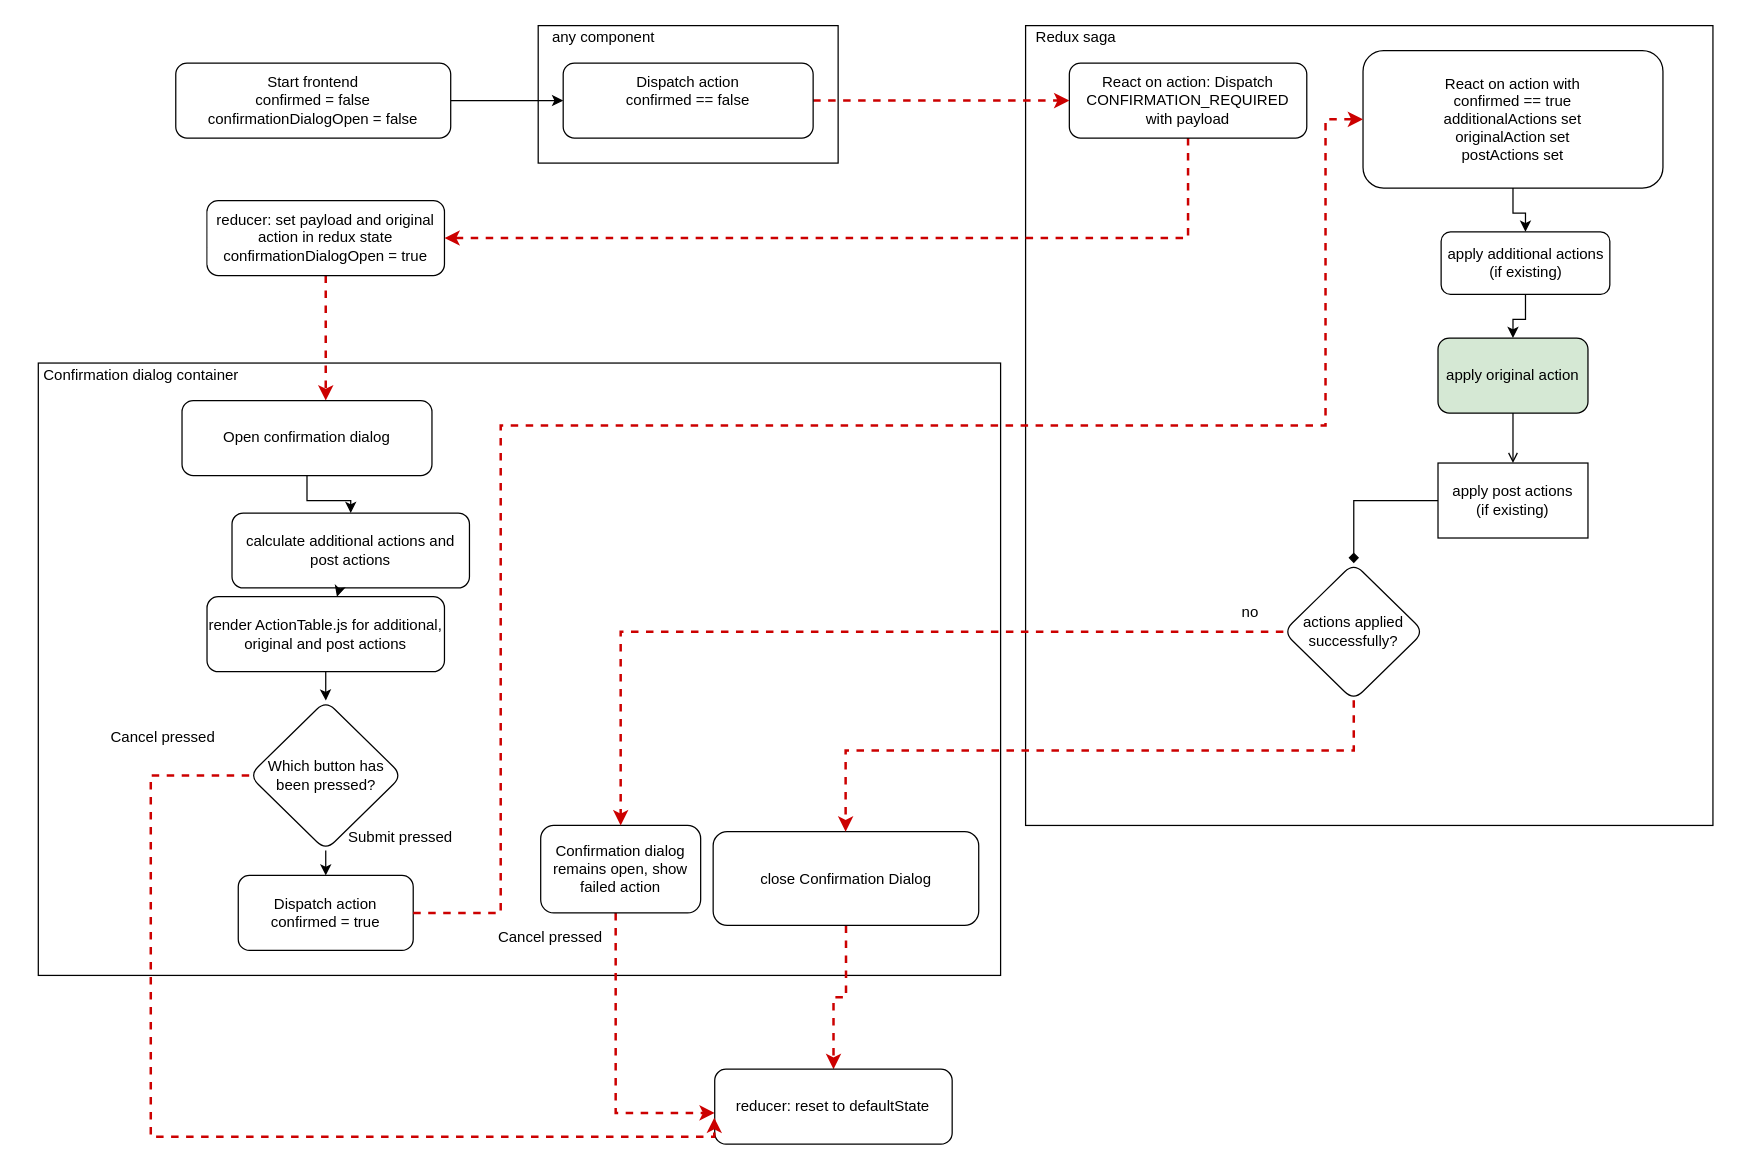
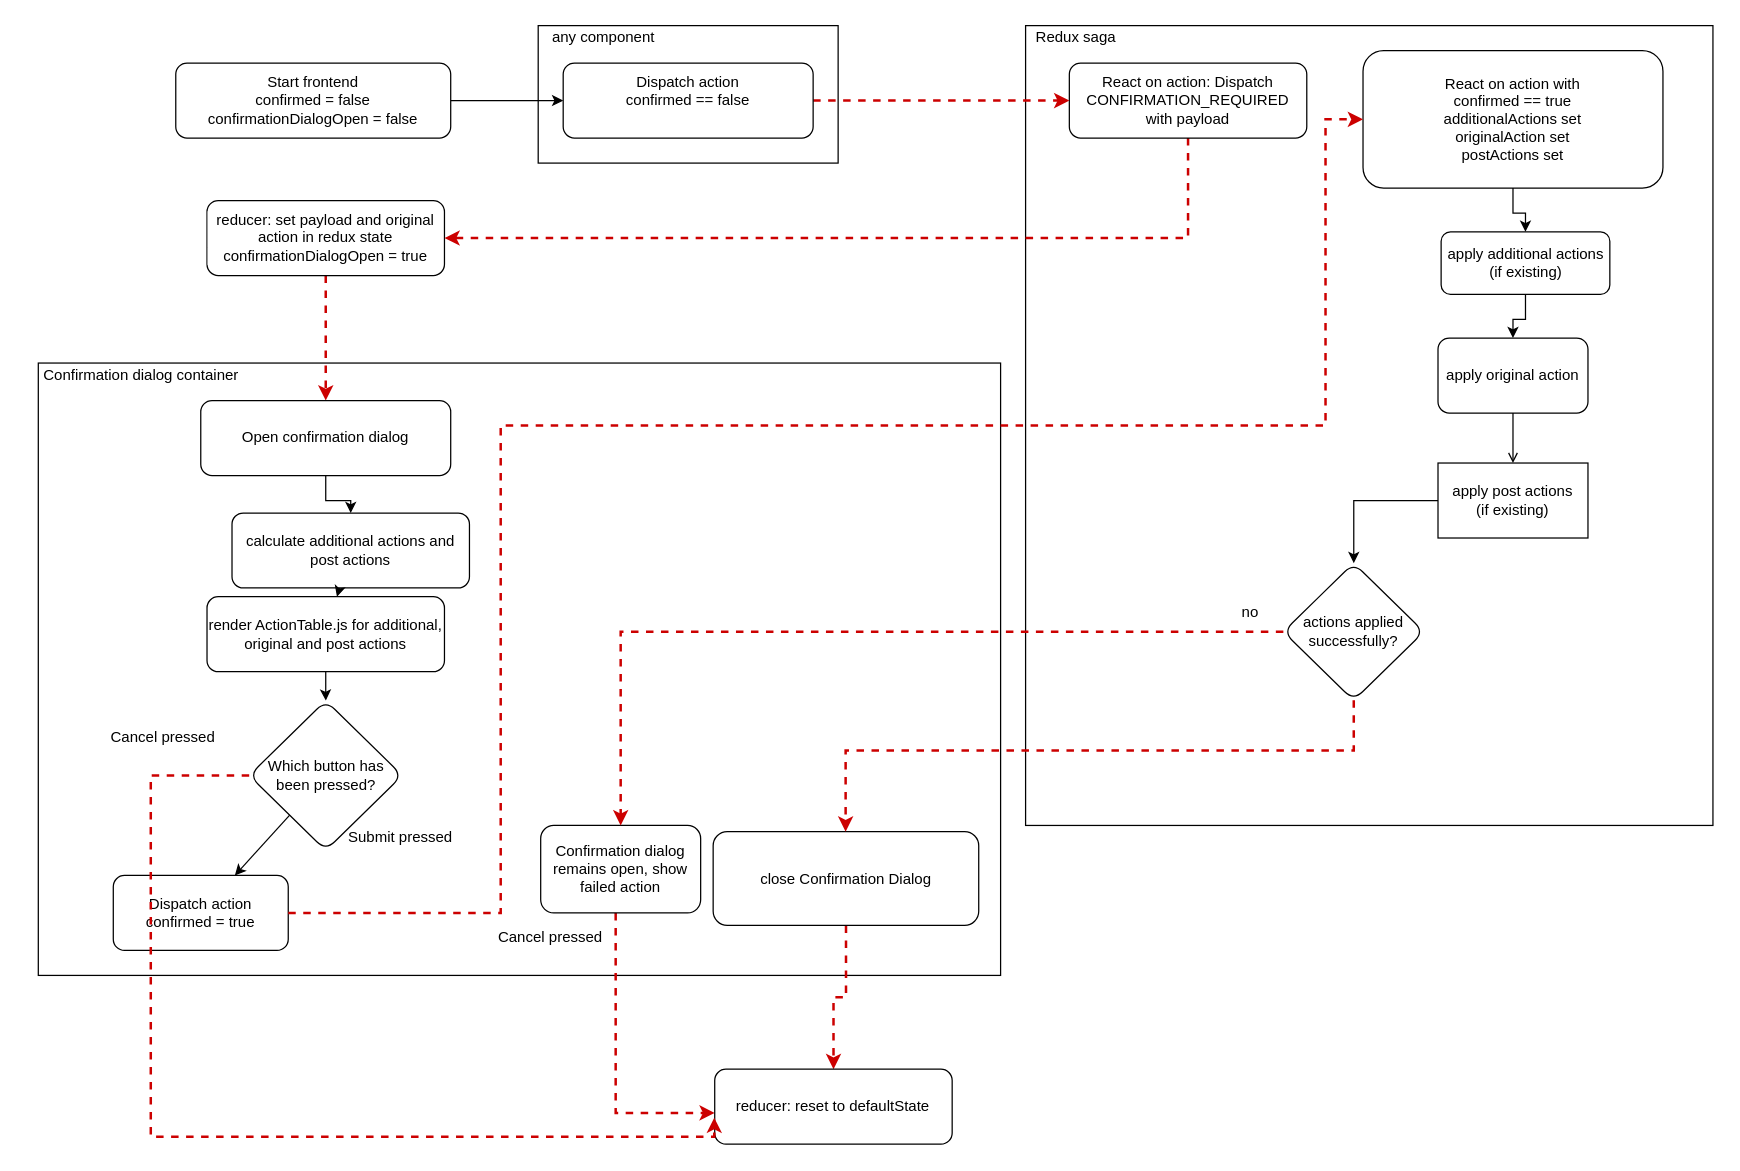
(1513, 376) -> (1513, 376)
(307, 438) -> (326, 438)
(1354, 552) -> (1354, 553)
(326, 913) -> (201, 913)
